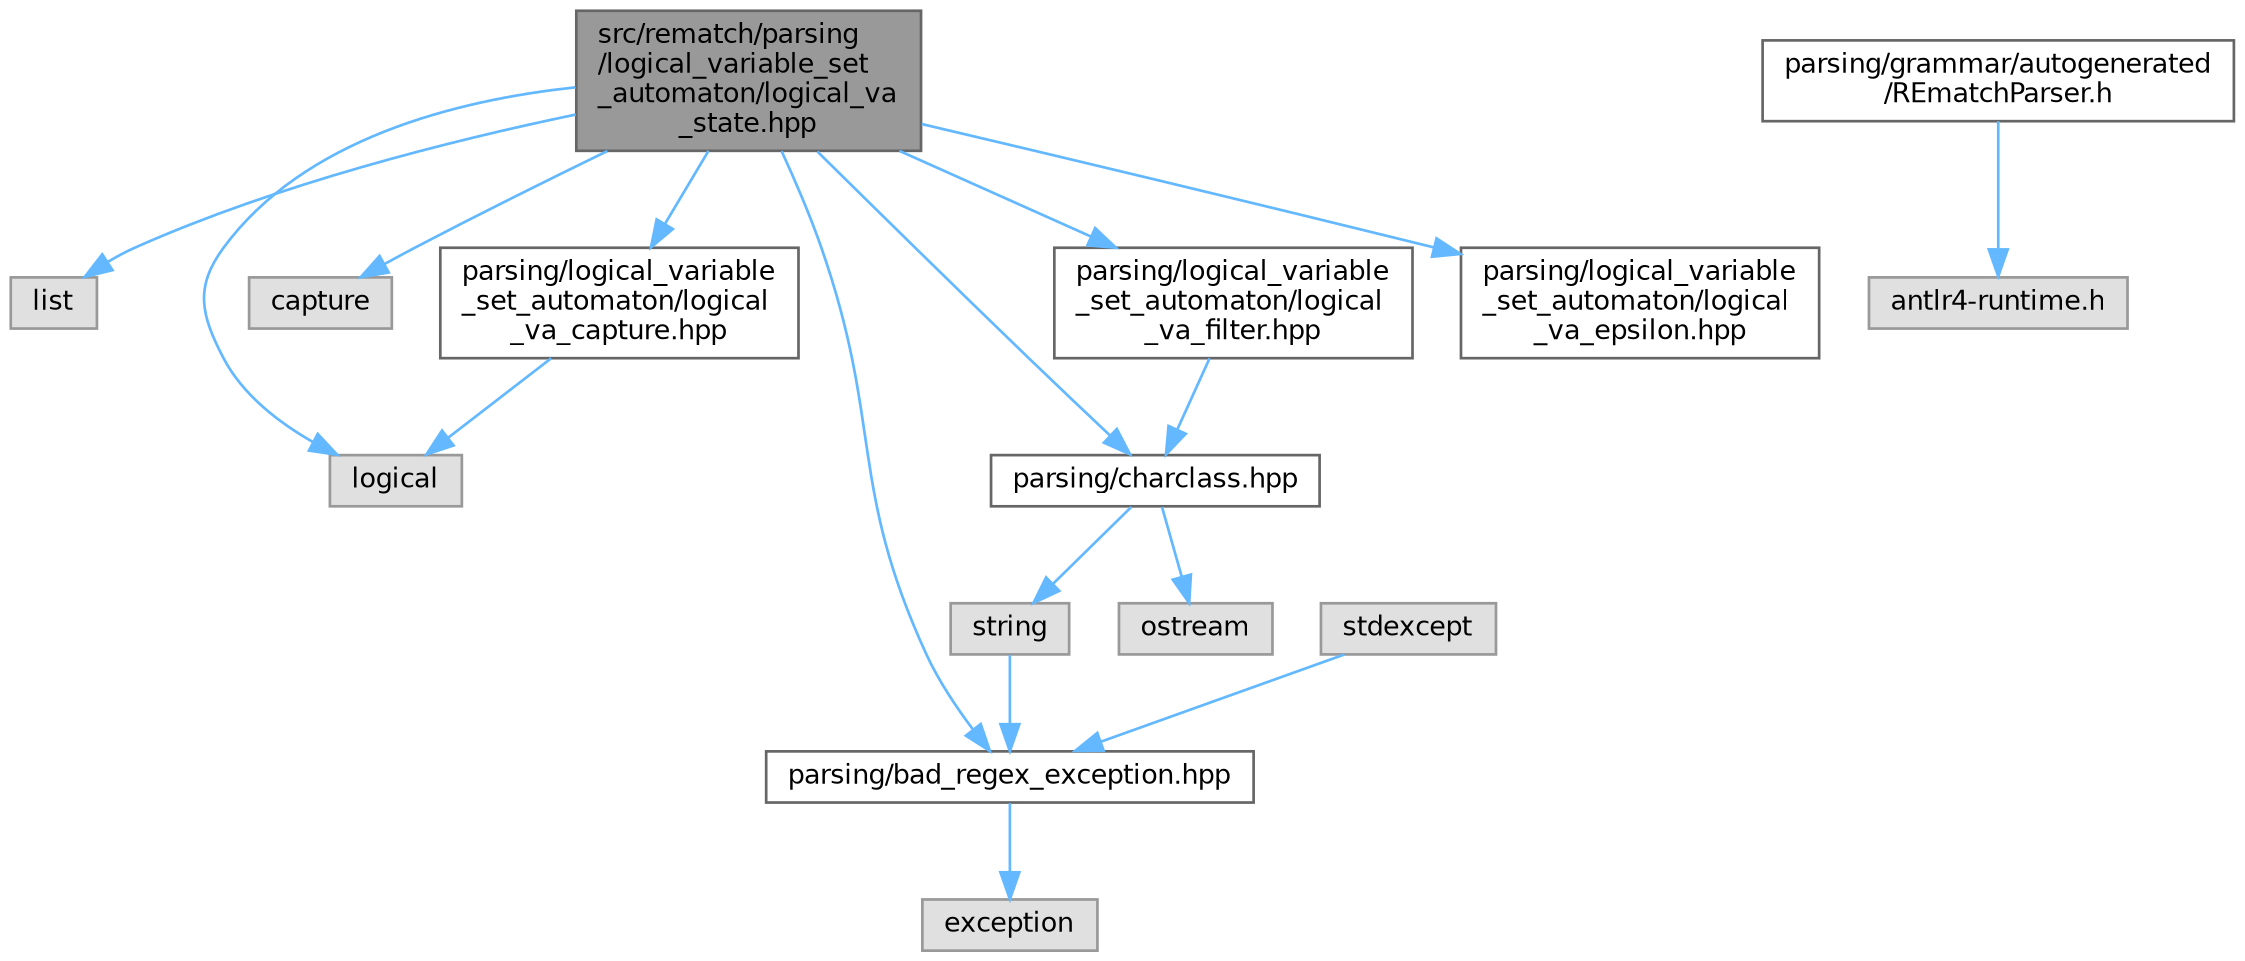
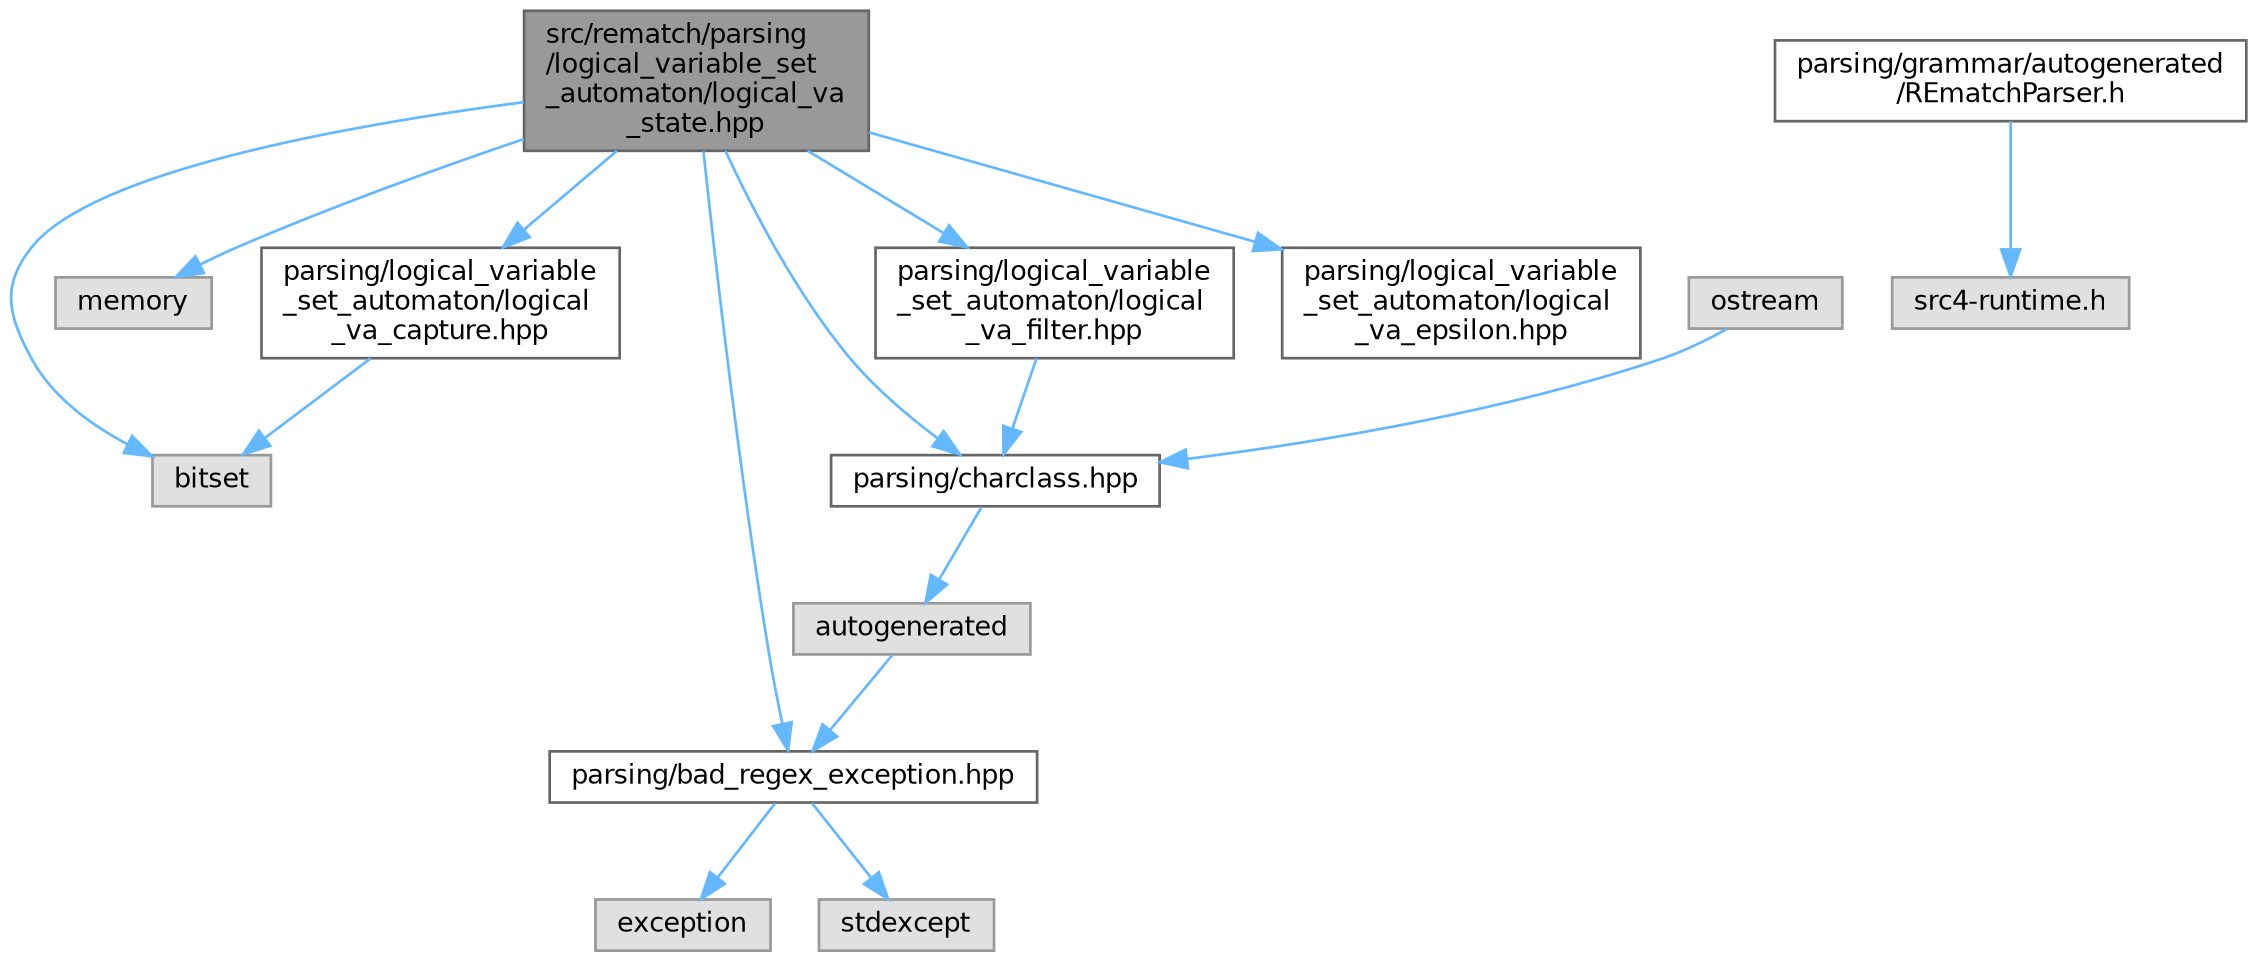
(54, 303) -> none
(320, 303) -> (134, 303)
(1998, 303) -> (2011, 303)
(396, 481) -> (212, 481)
(1172, 542) -> (1462, 412)
(1010, 629) -> (912, 629)
(1223, 698) -> (842, 840)
